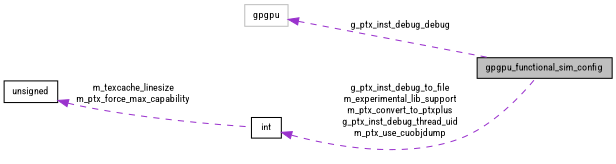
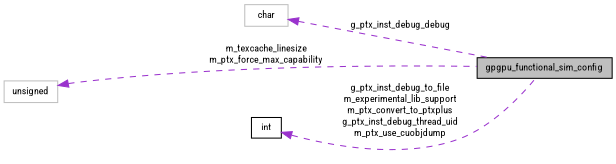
(266, 15) -> (266, 15)
(31, 92) -> (31, 92)
(159, 118) -> (272, 68)
